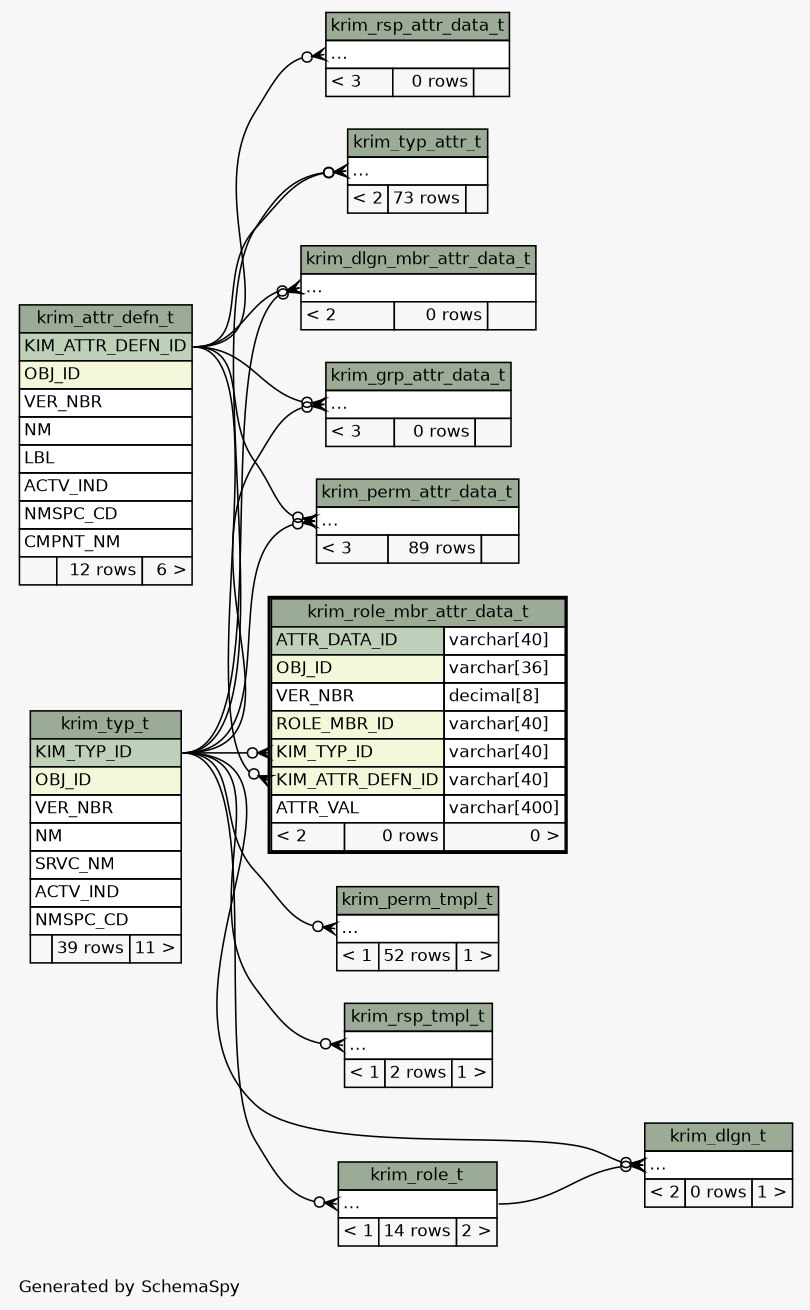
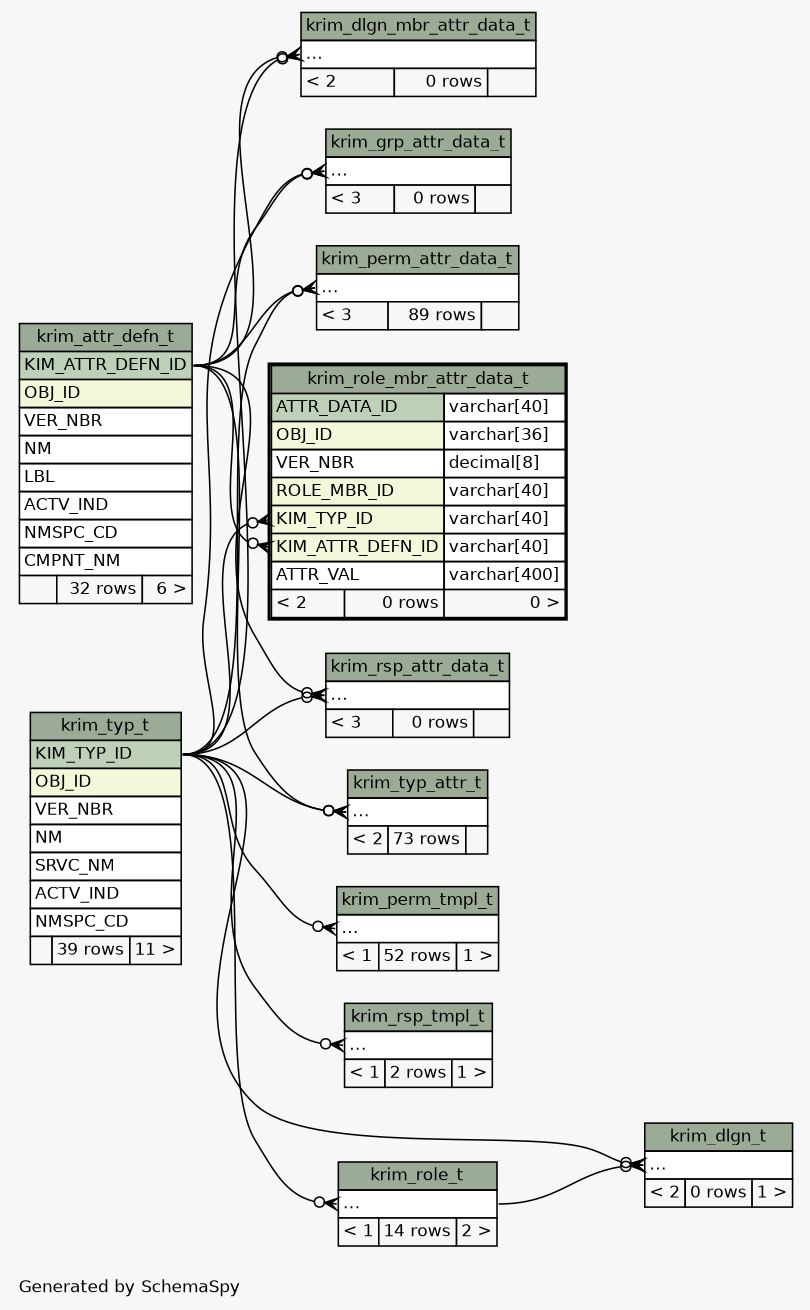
(103, 570) -> (103, 589)
none -> (239, 736)
